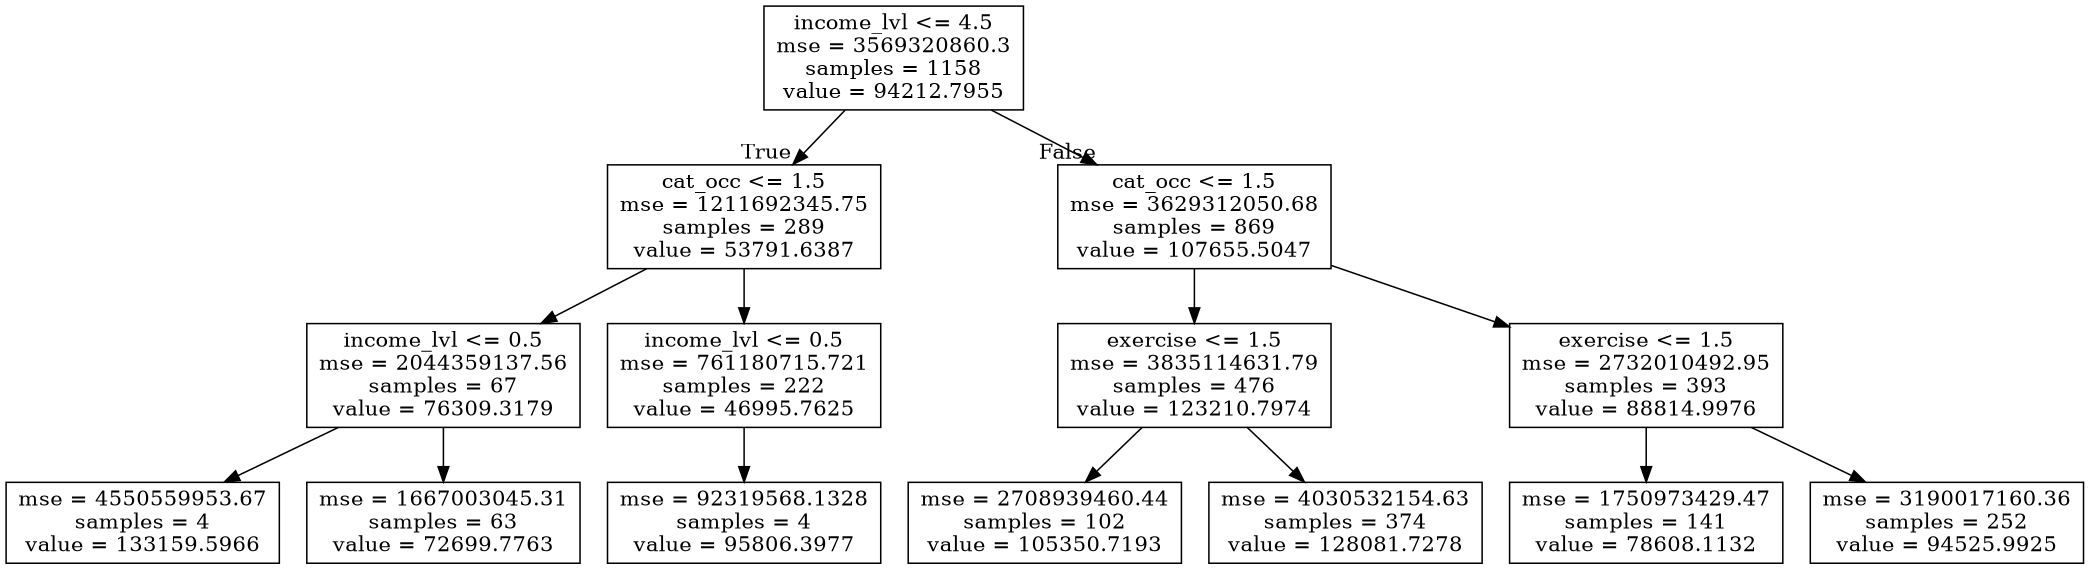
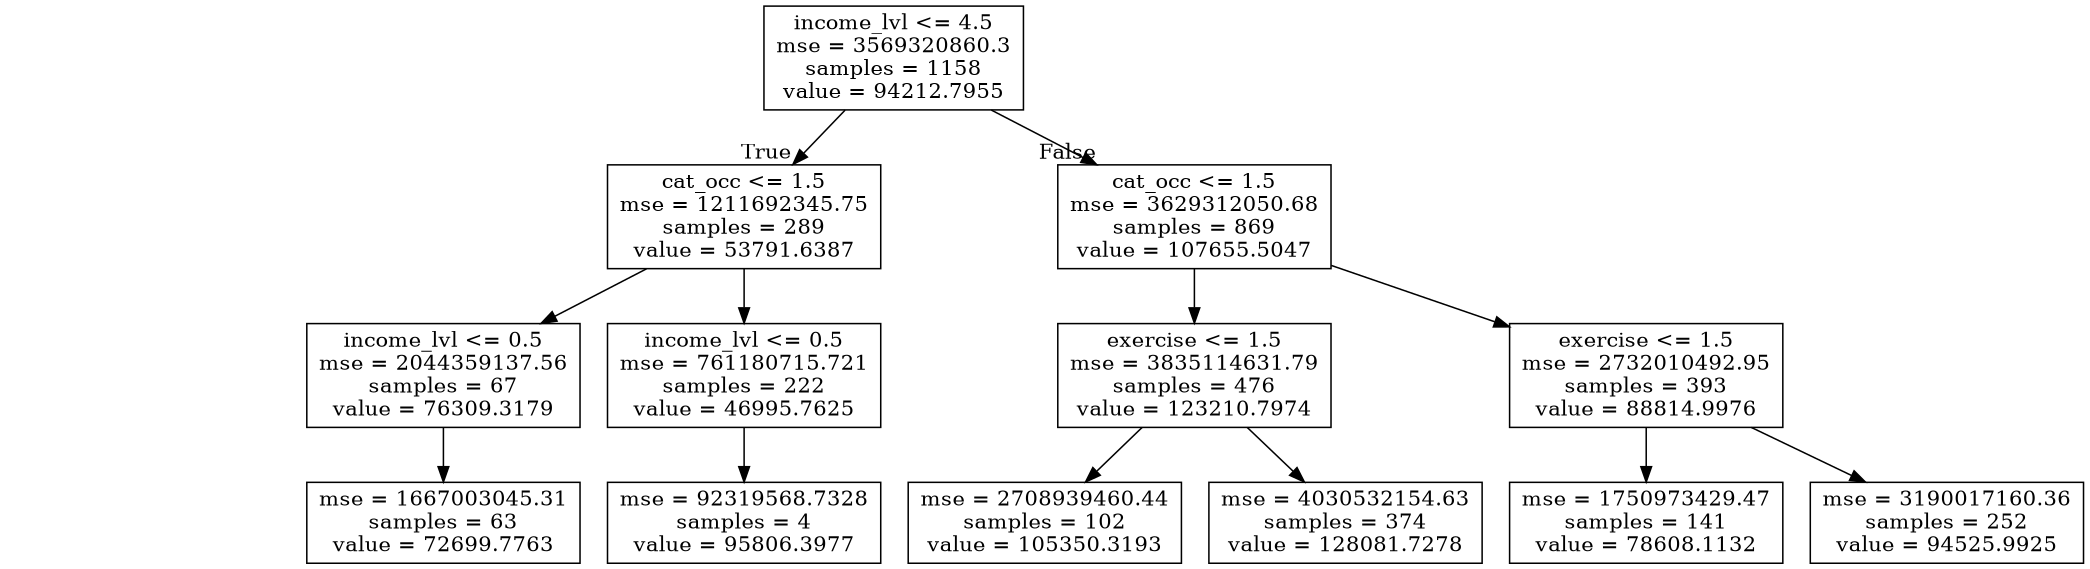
(143, 523) -> none
(744, 523) -> (744, 523)
(1045, 523) -> (1045, 523)
